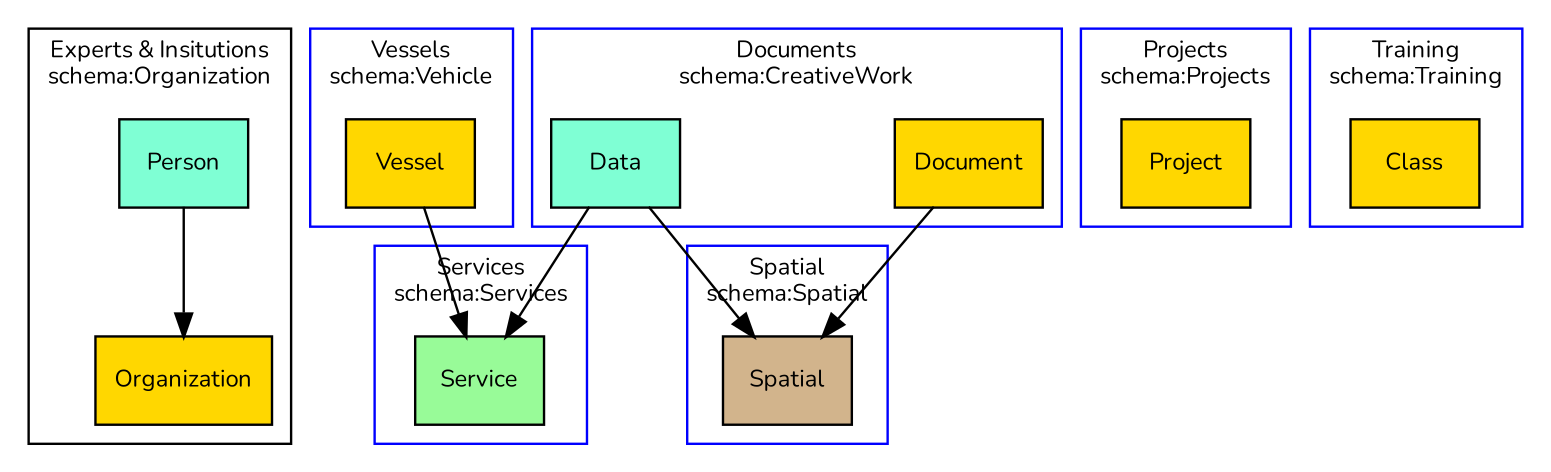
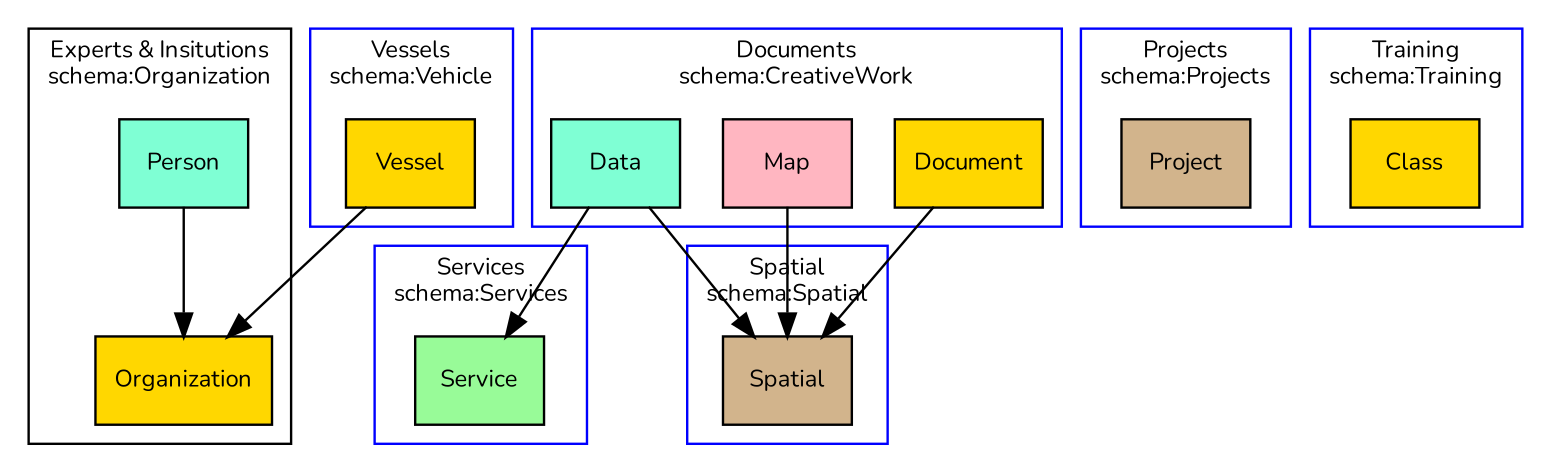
none -> (787, 163)
(1186, 163) -> (1186, 163)
(441, 261) -> (306, 264)
